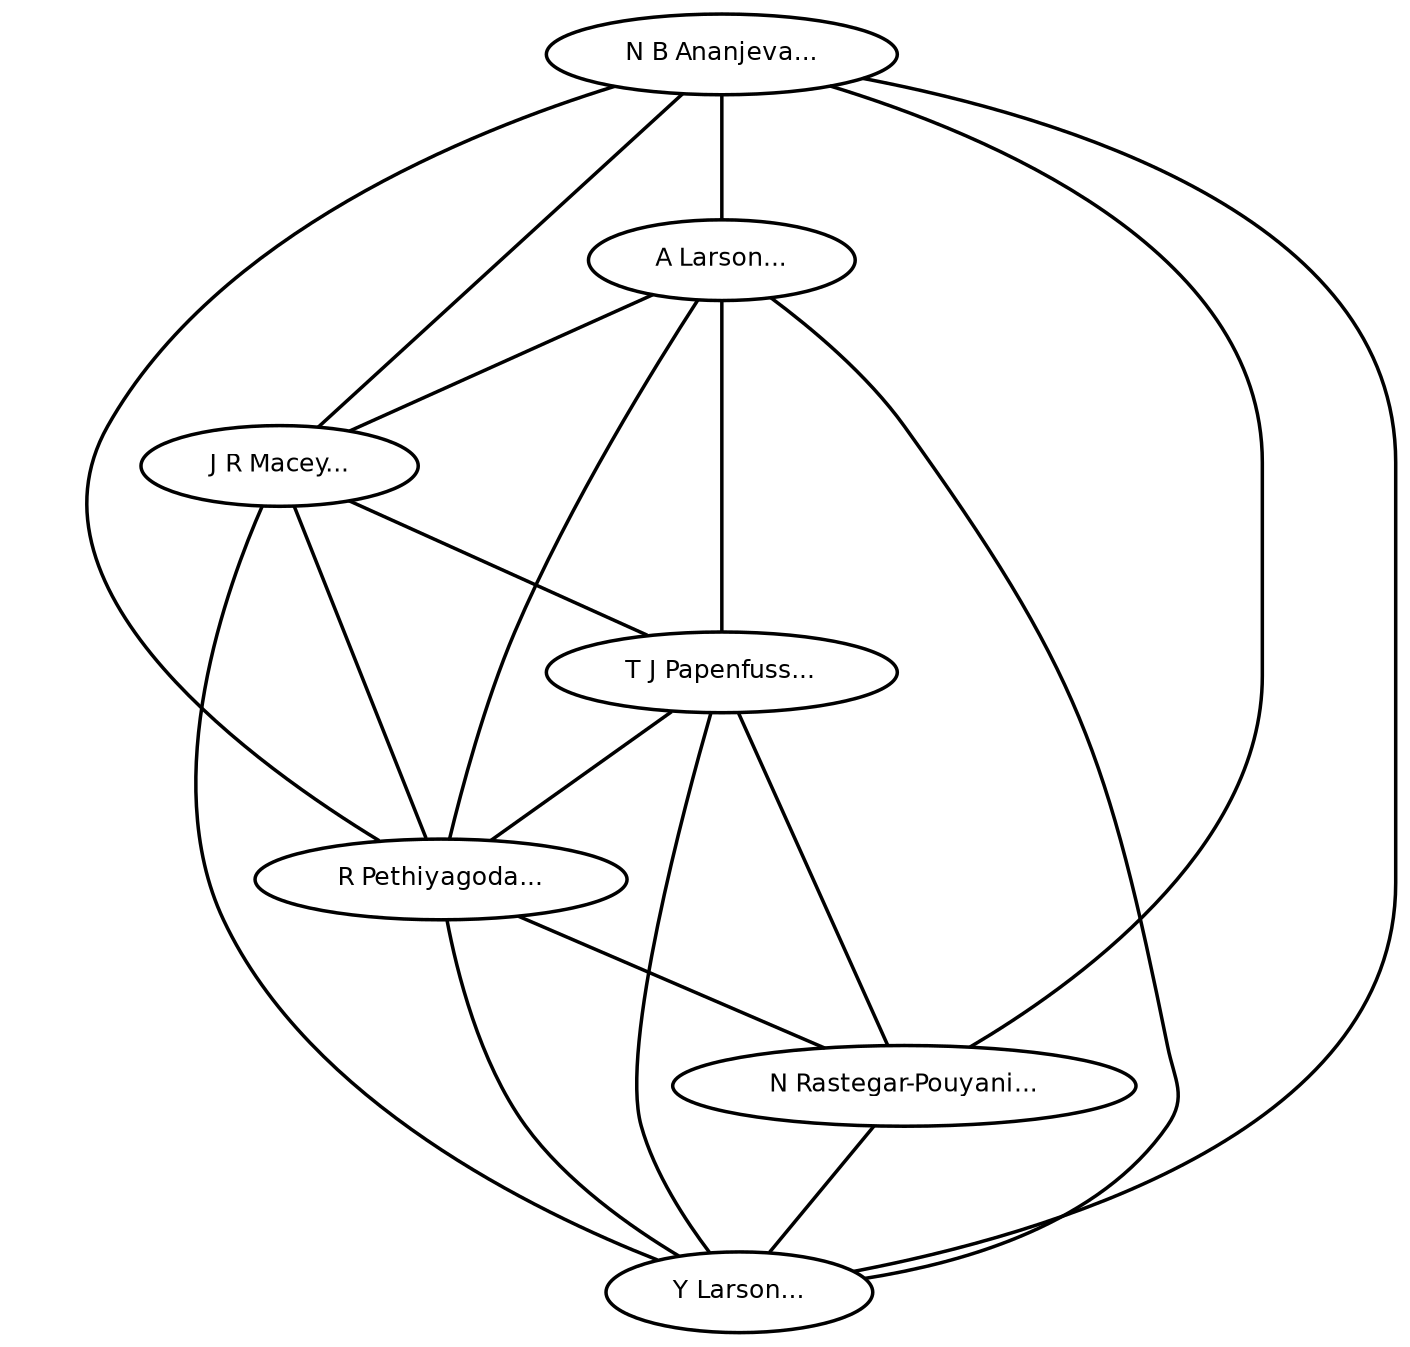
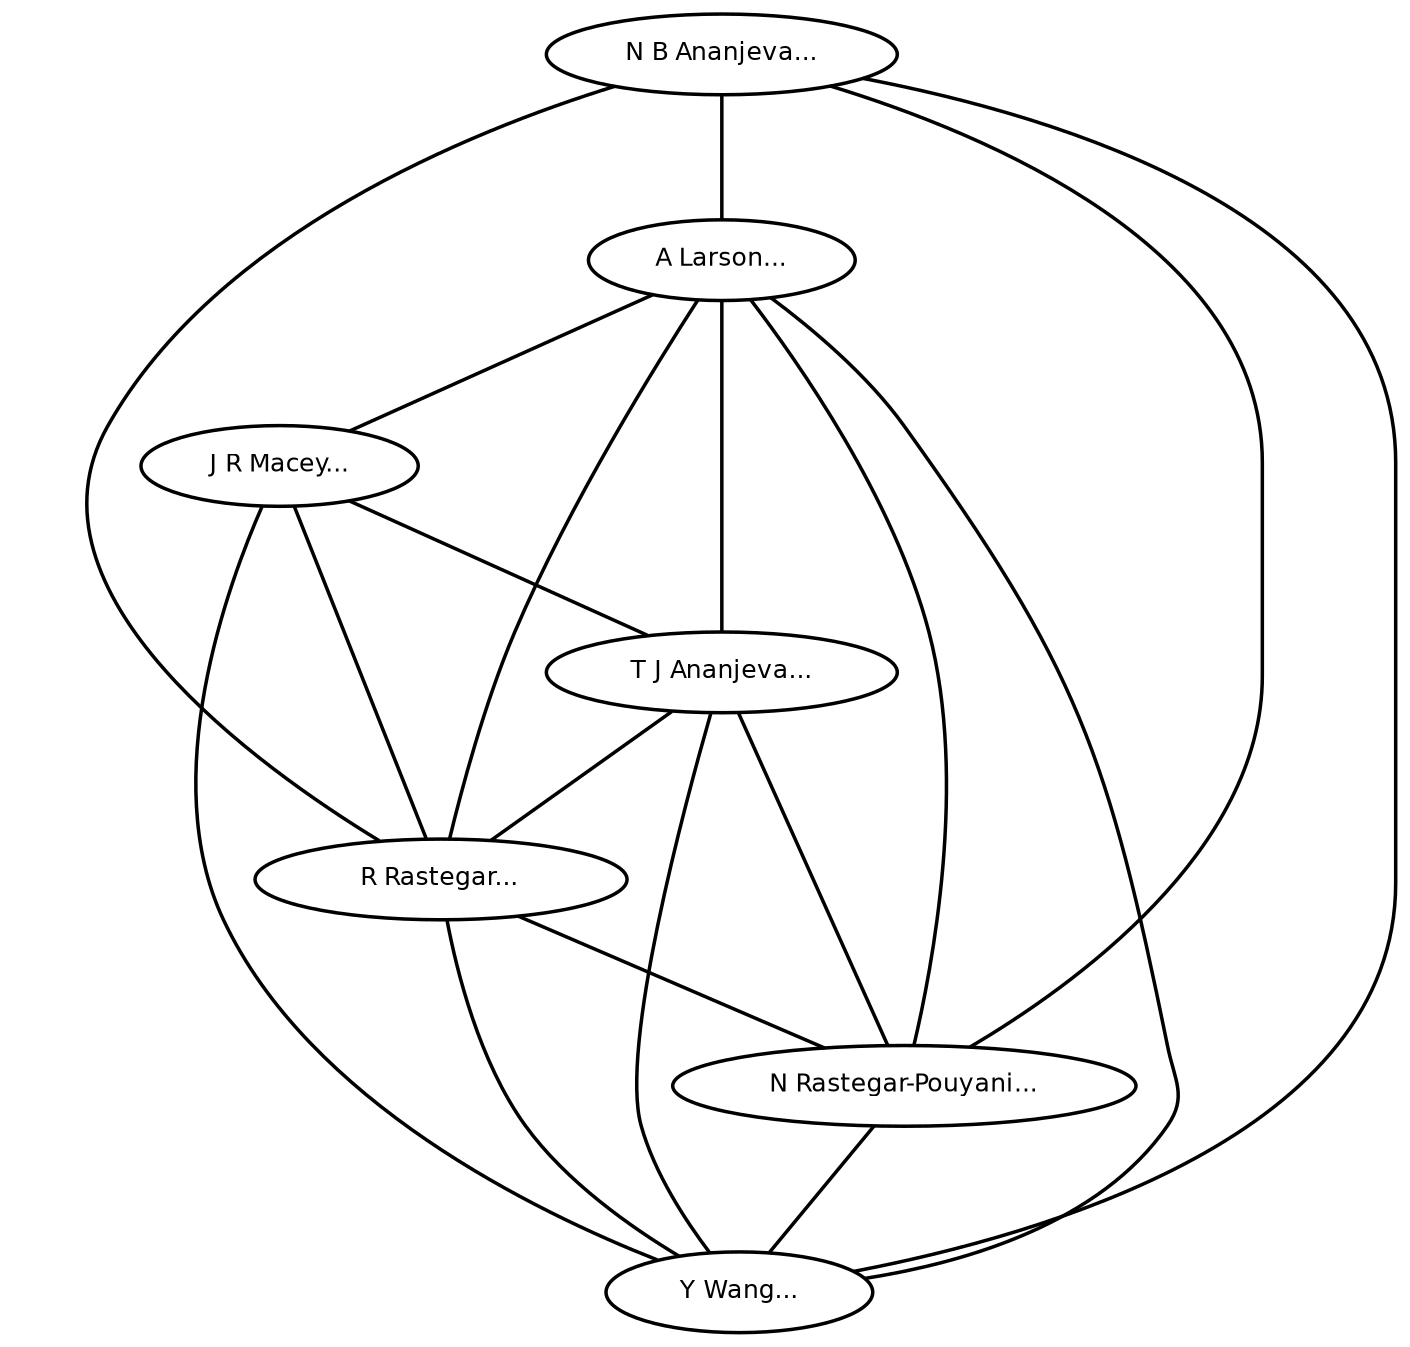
(500, 261) -> none
none -> (933, 651)
(722, 672) -> (722, 672)
(441, 879) -> (441, 879)
(739, 1292) -> (739, 1292)
